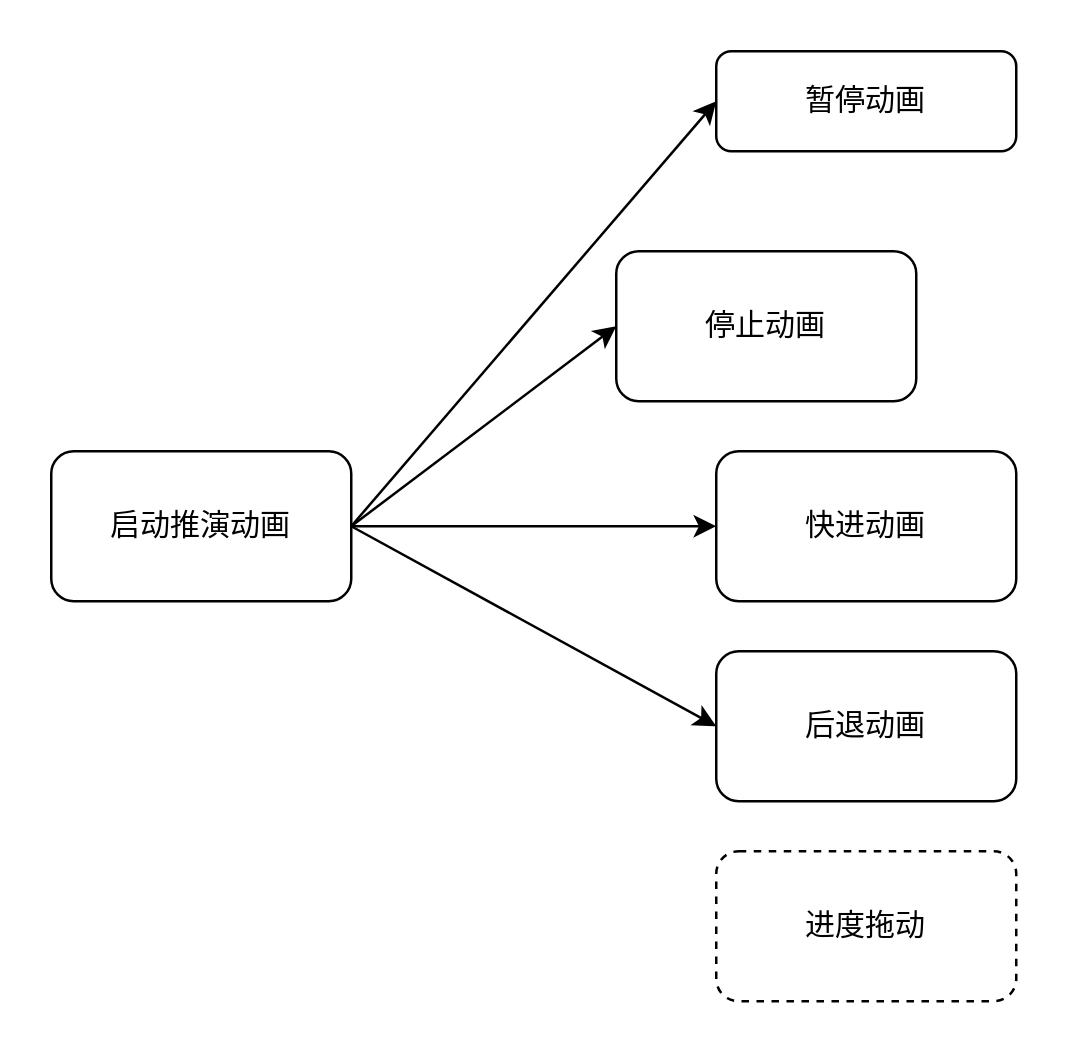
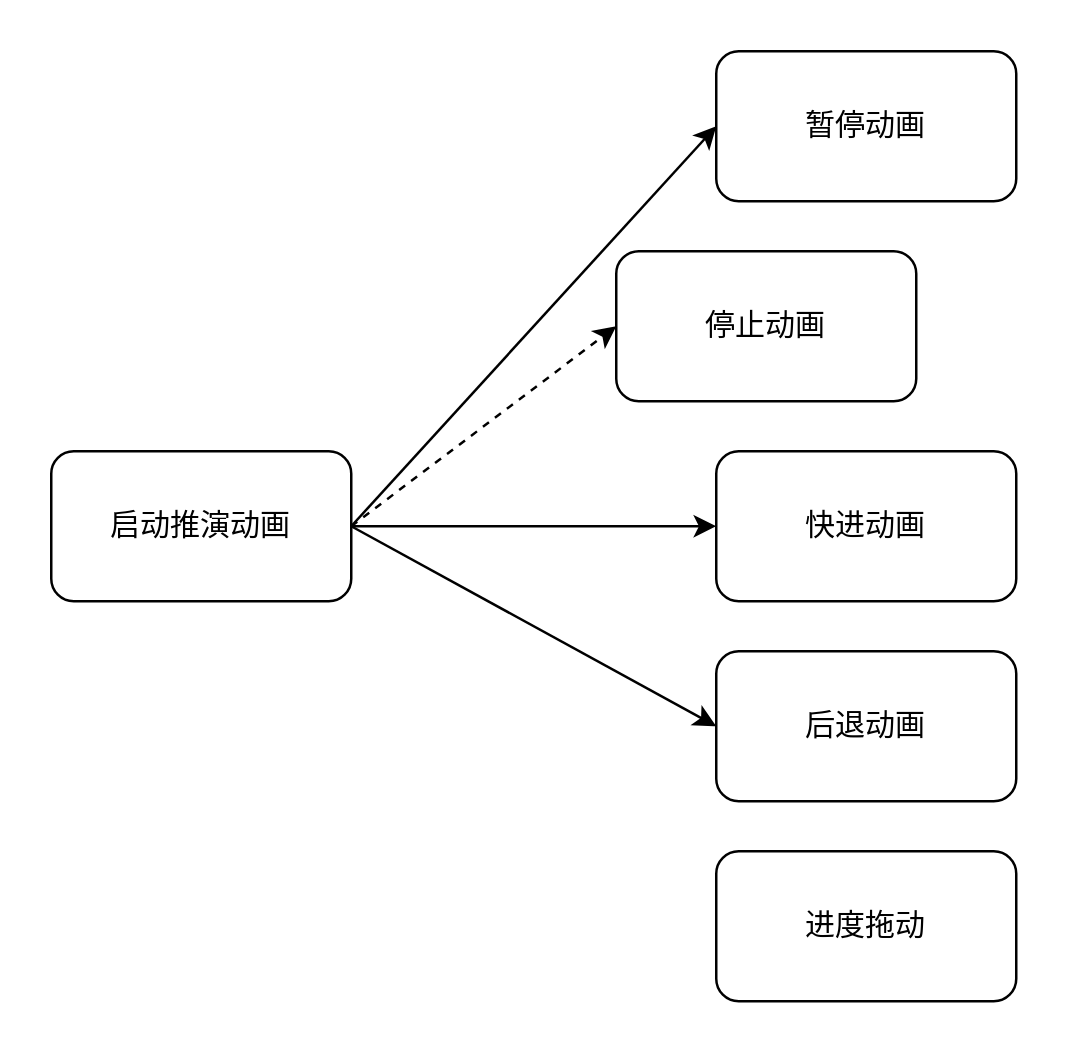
(866, 101) -> (866, 126)
(484, 426) -> (484, 426)
(866, 926) -> (866, 926)
